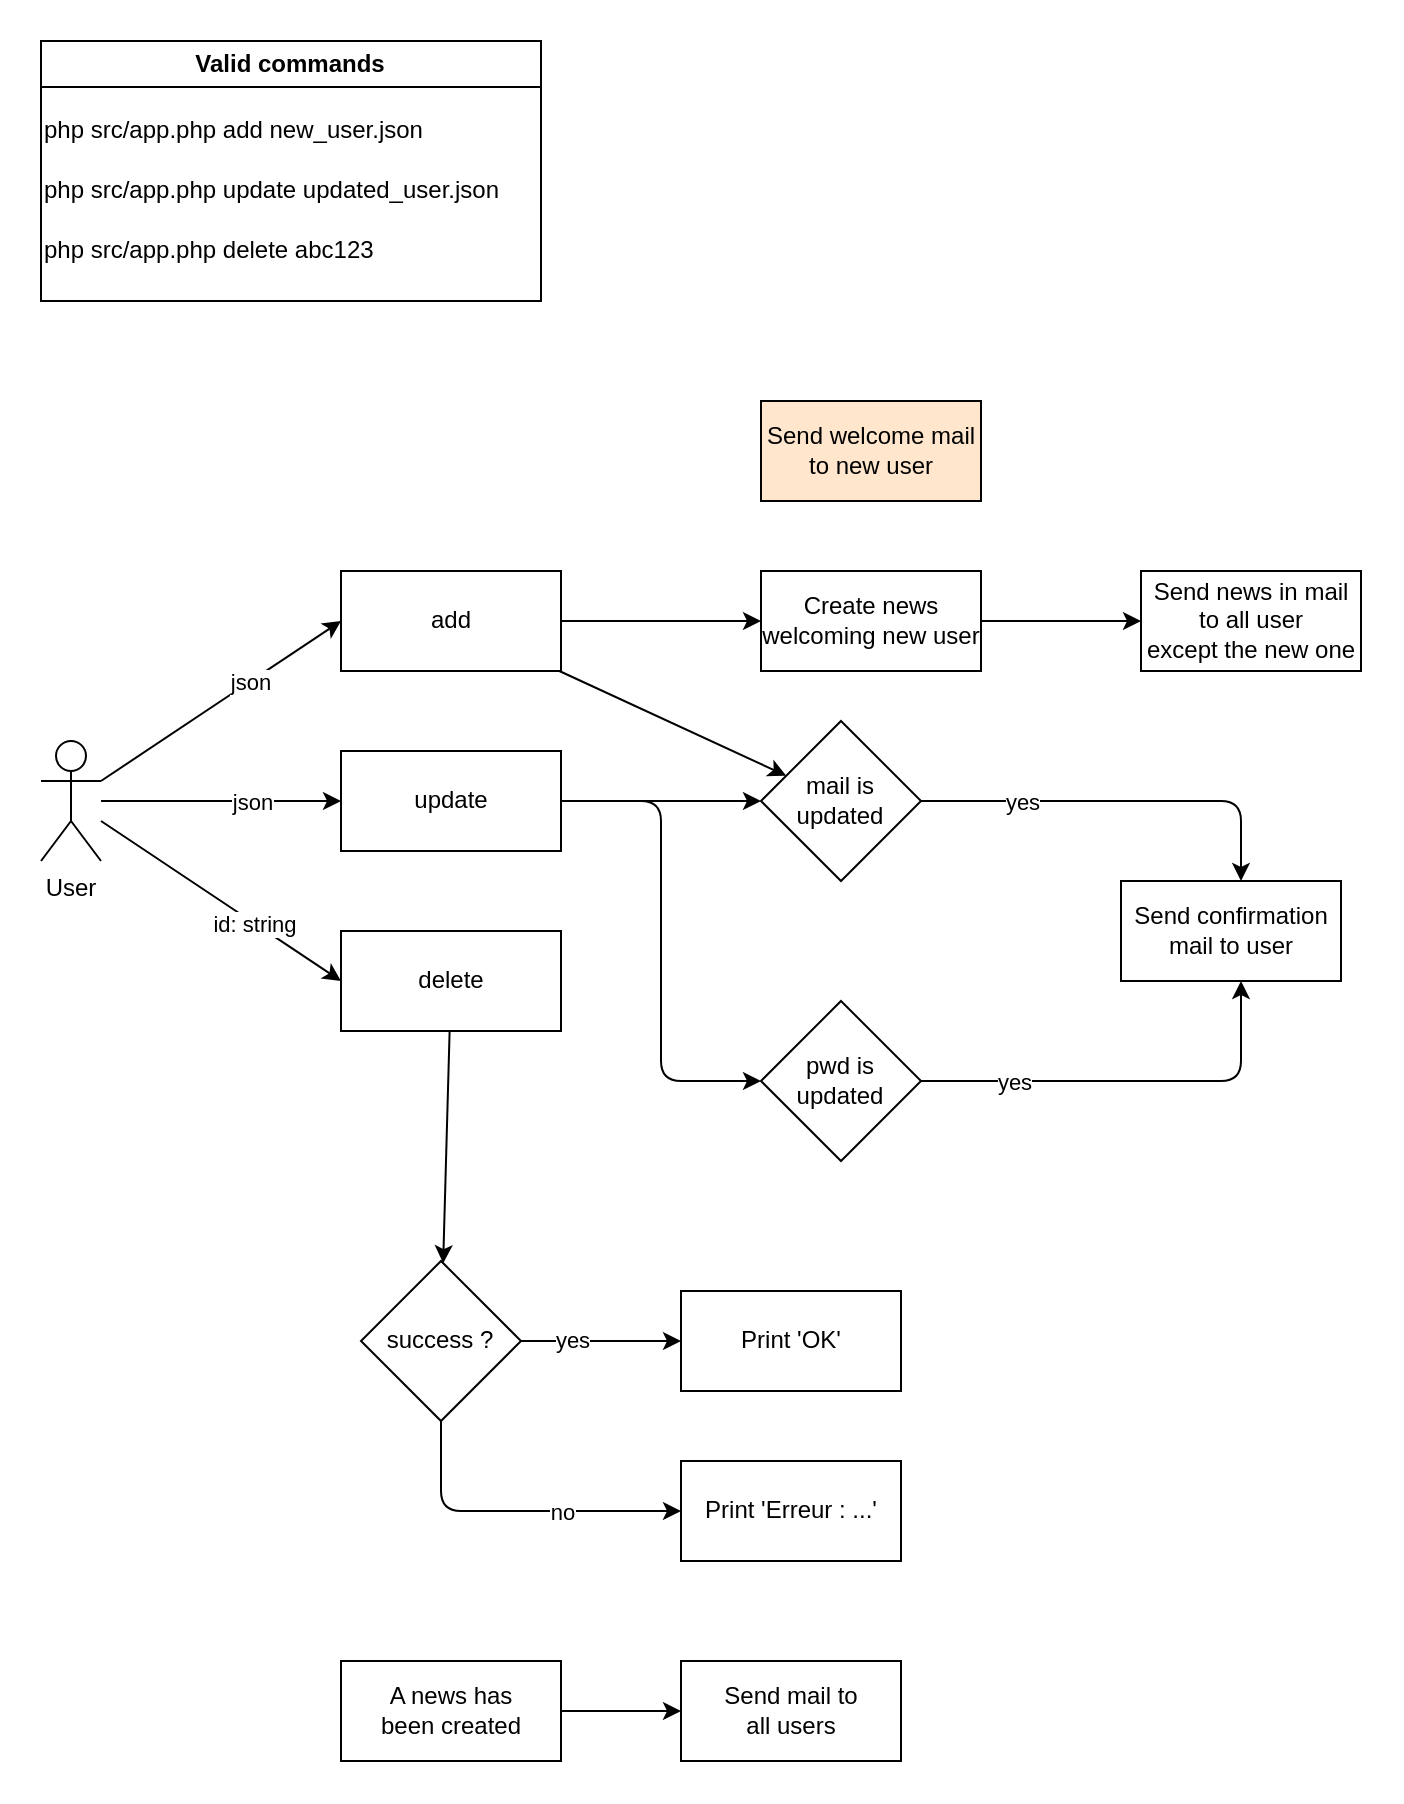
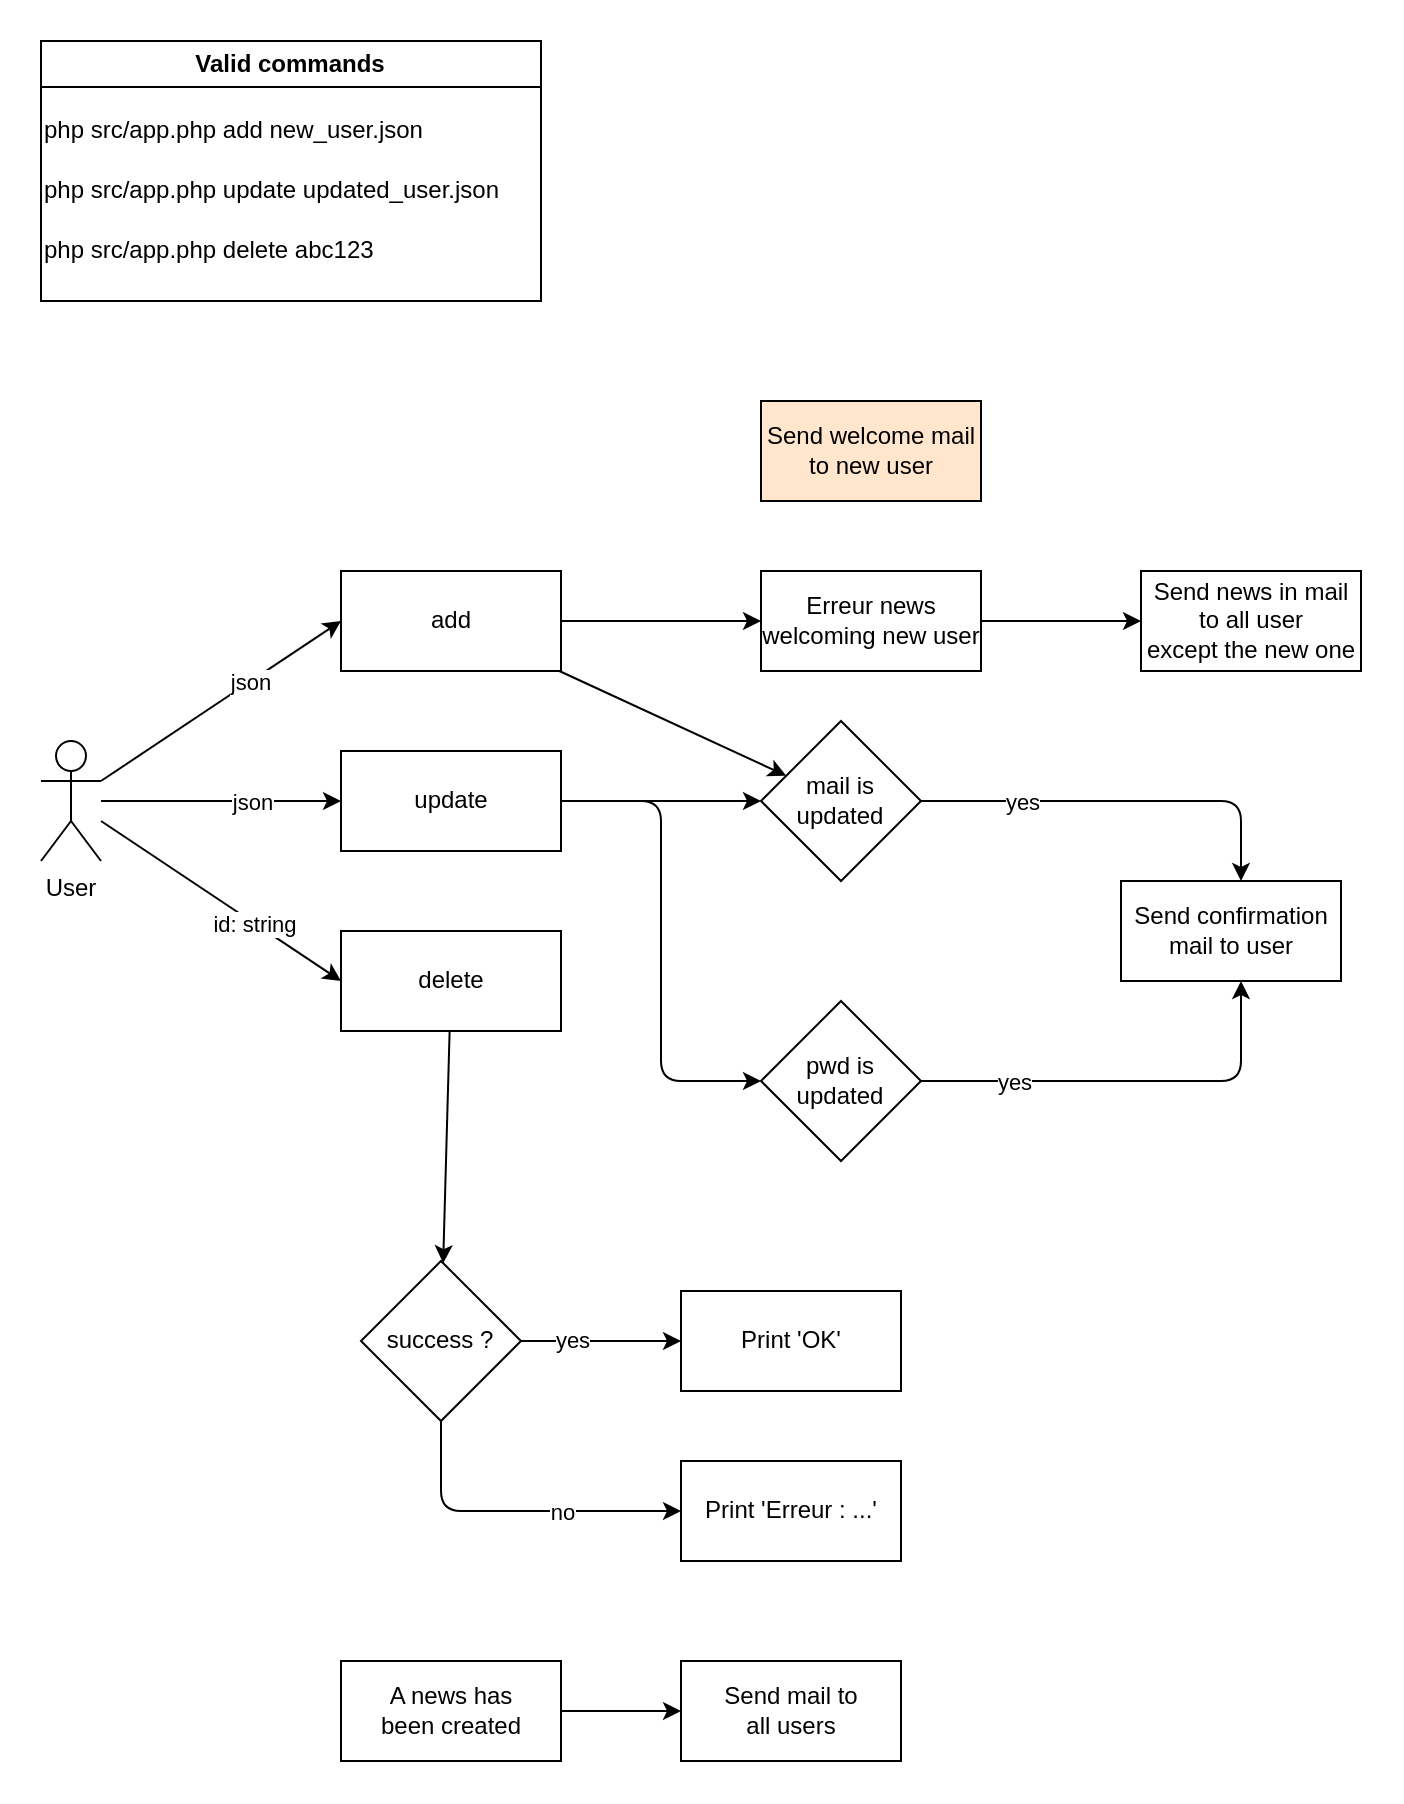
(872, 621) -> (872, 621)
